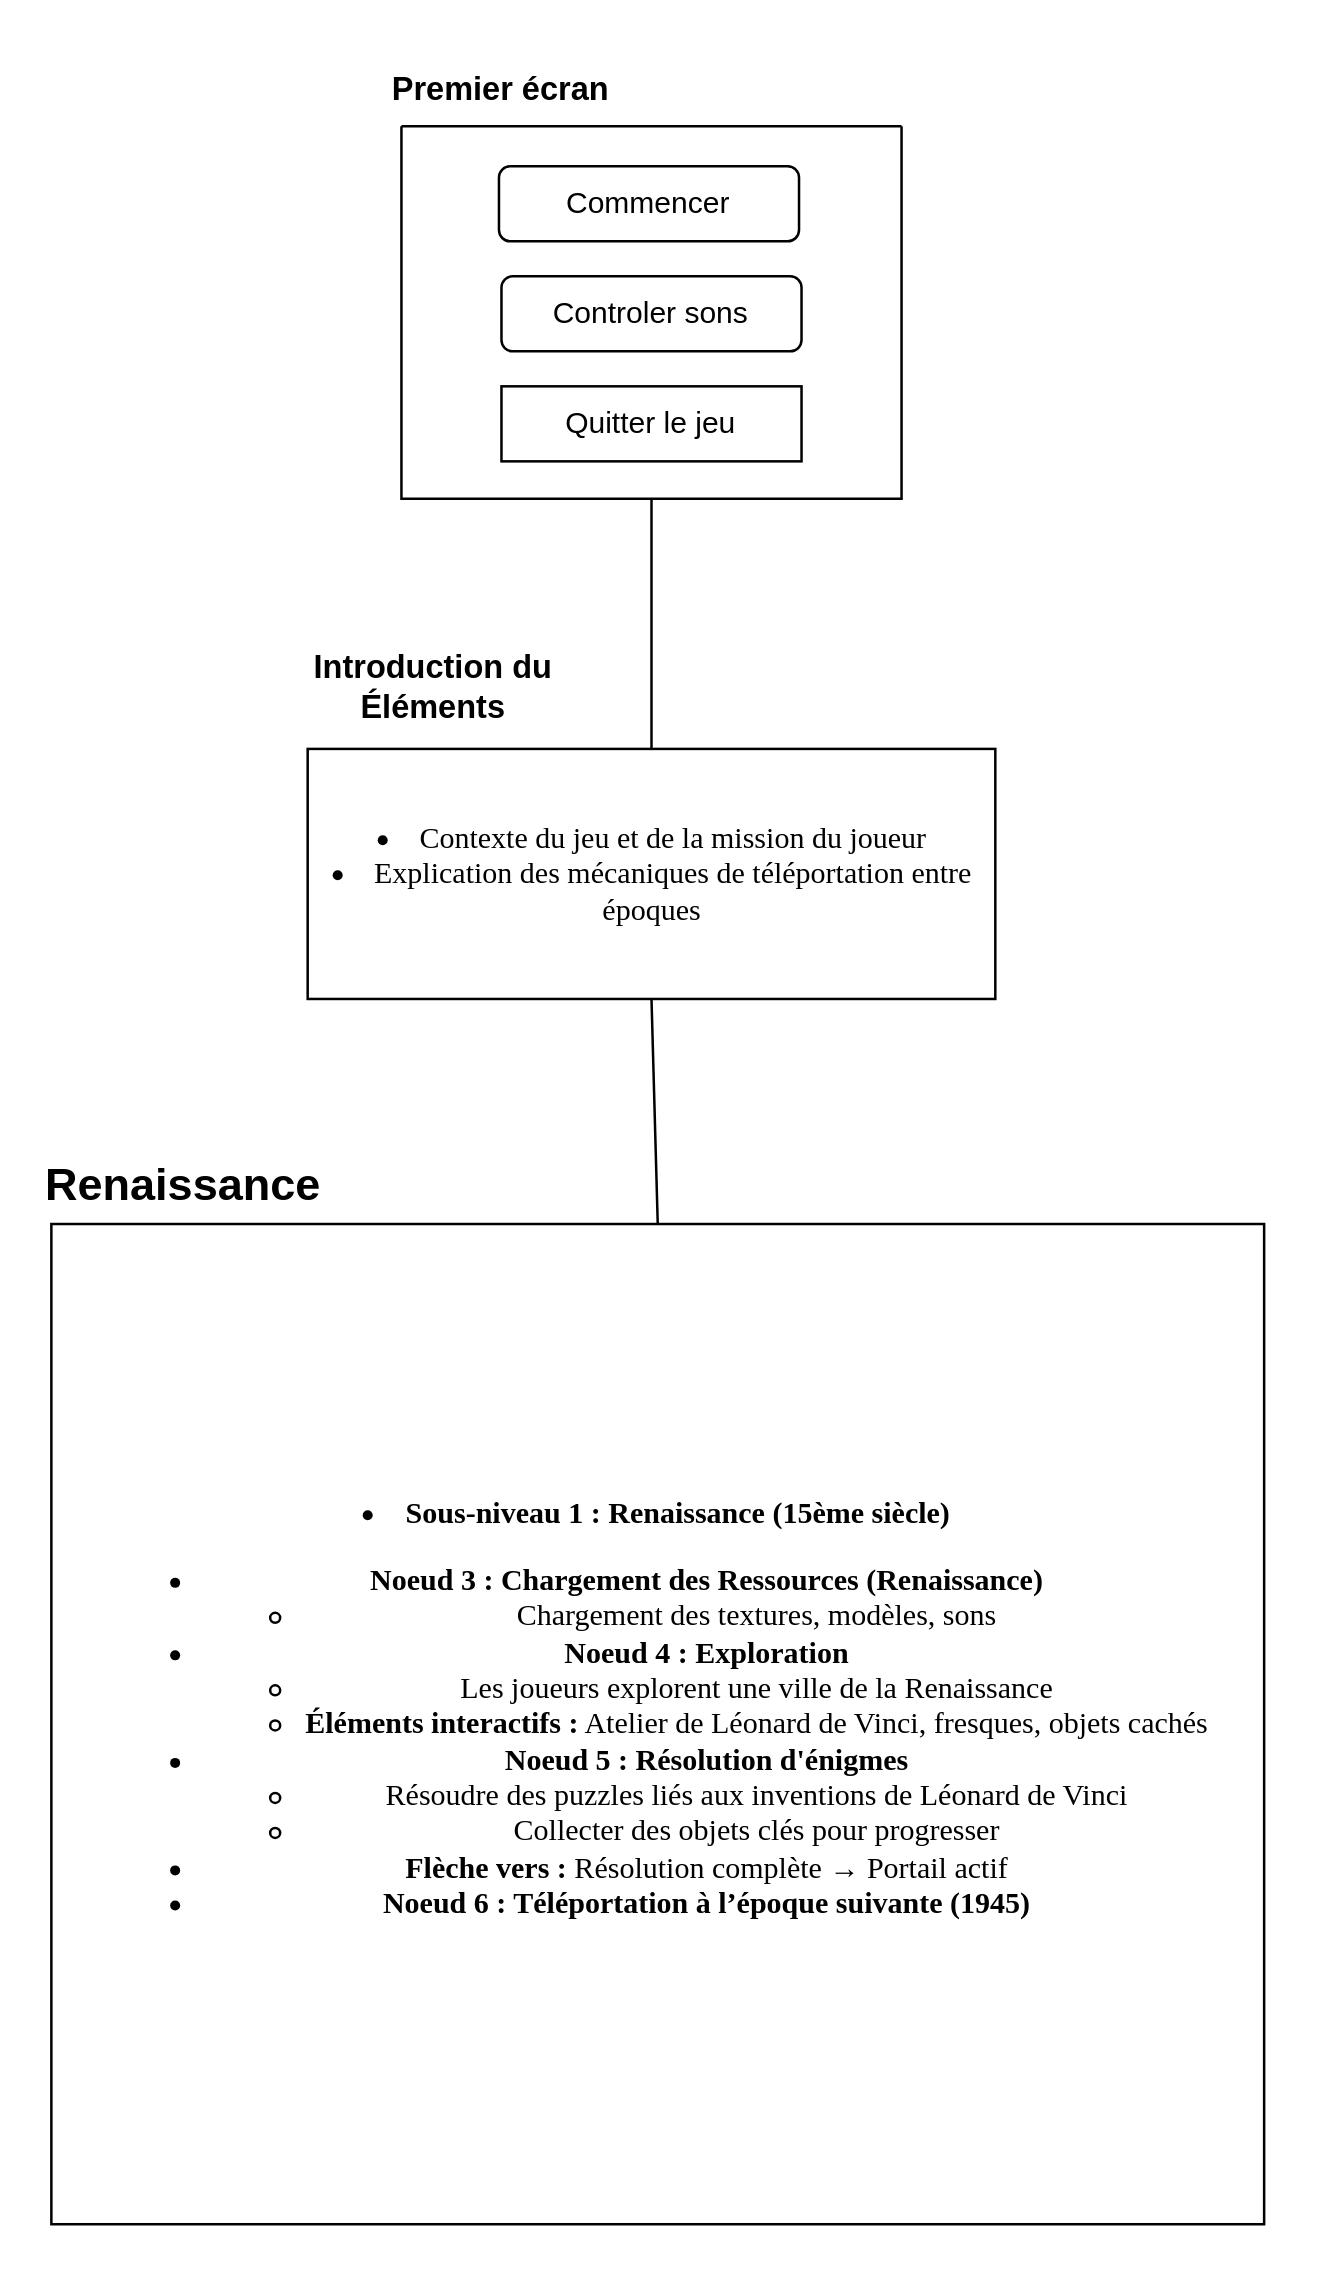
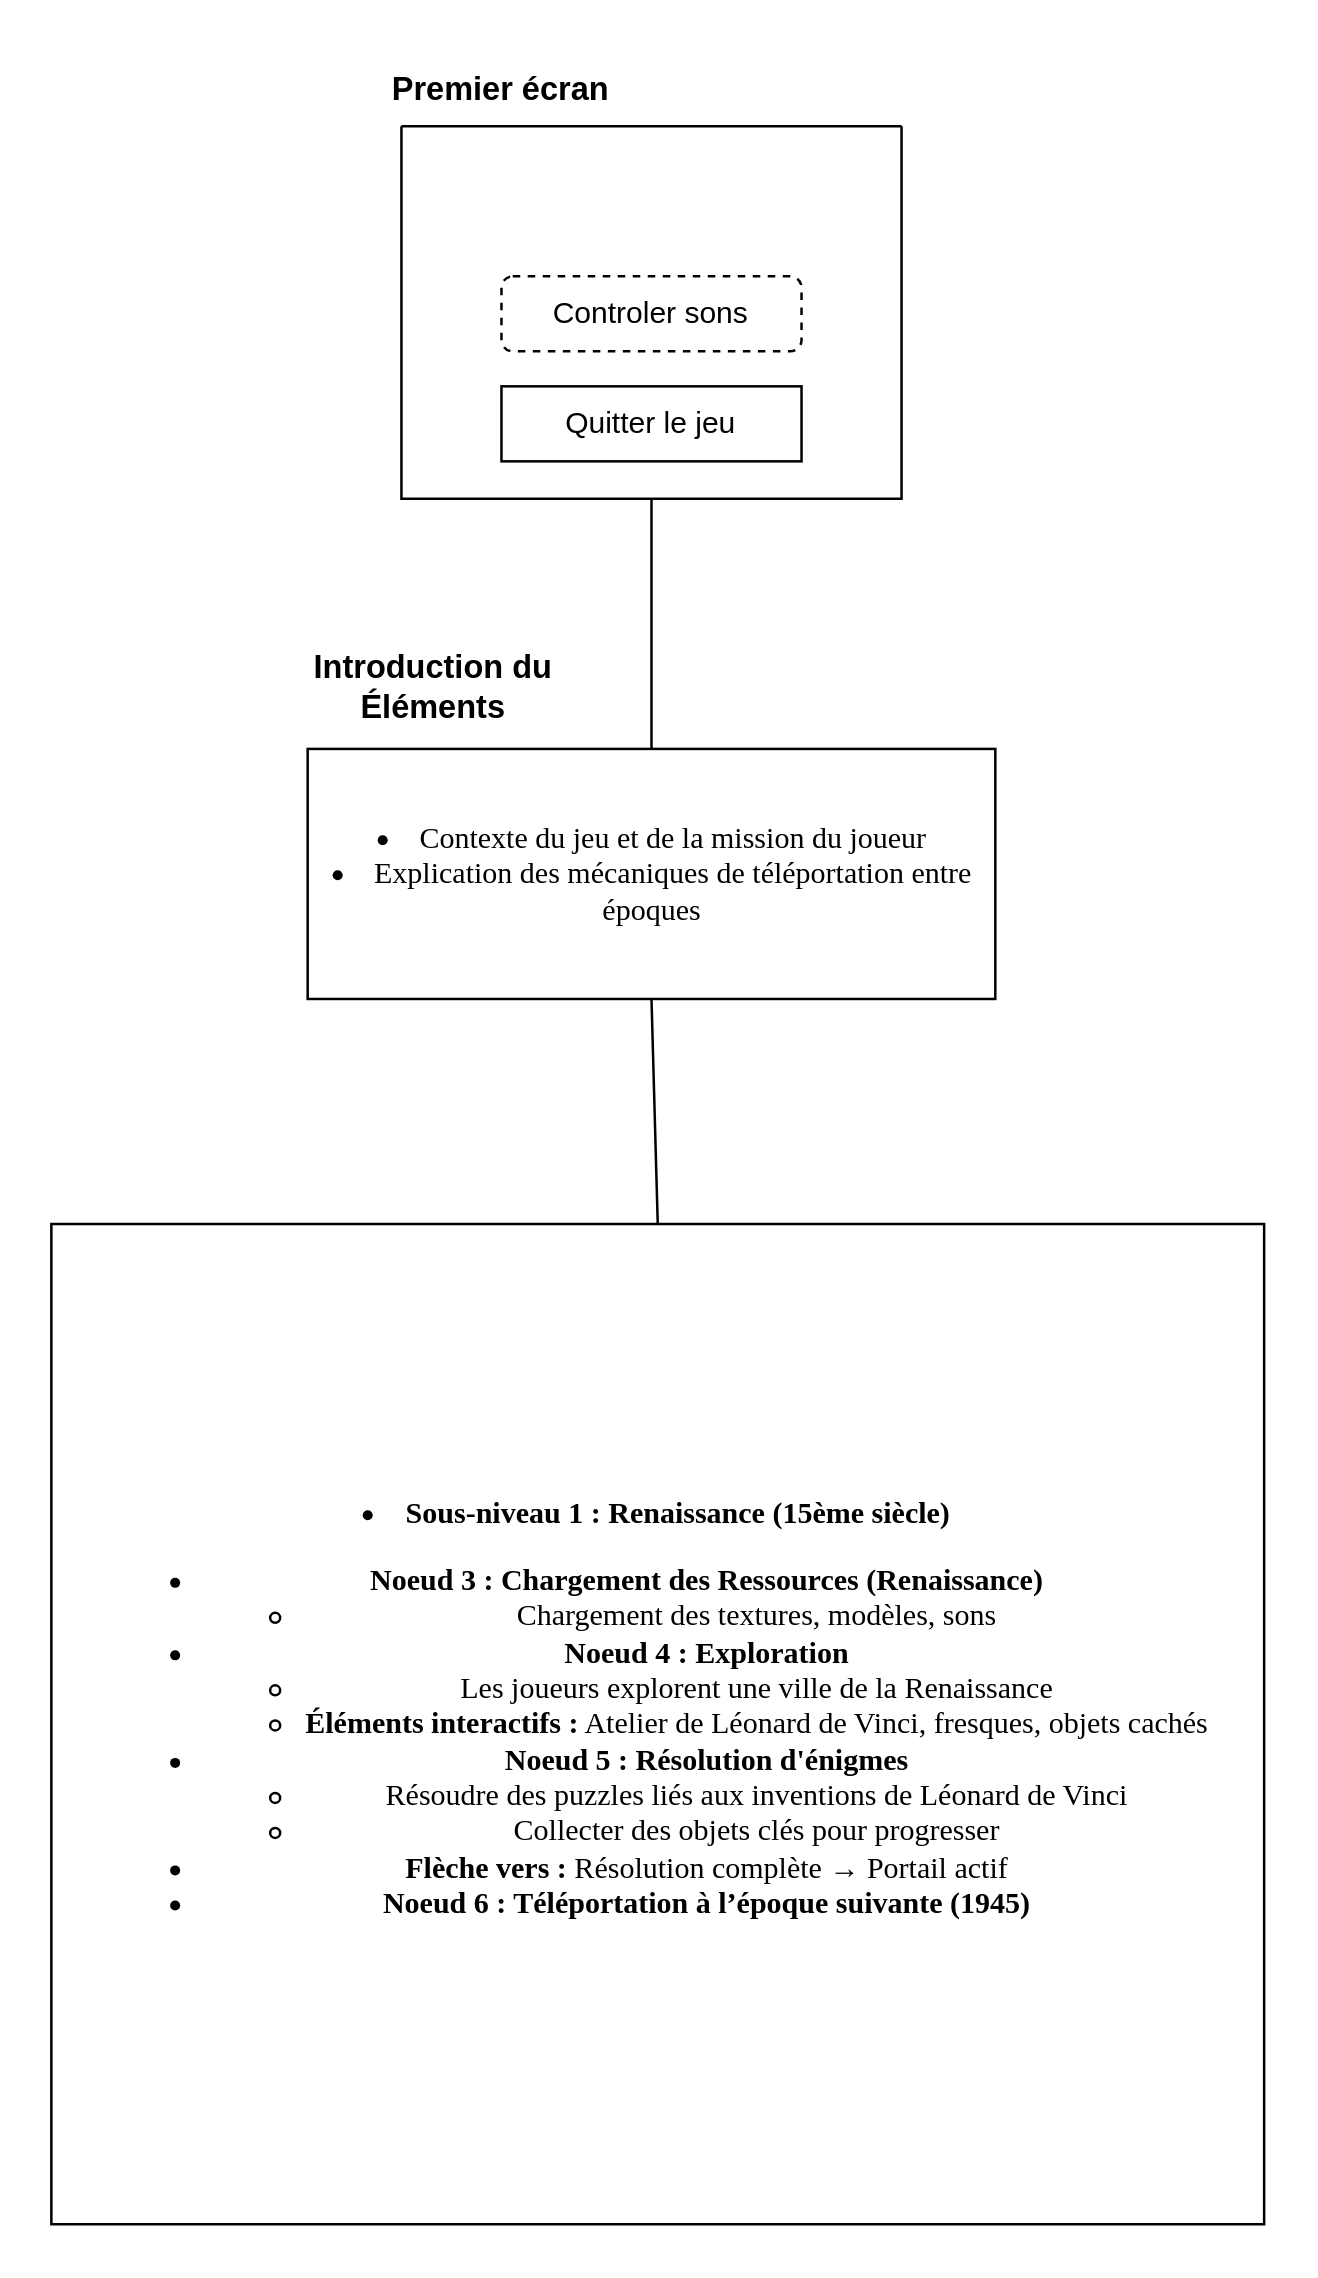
(649, 204) -> none
(651, 314) -> (651, 314)
(183, 1186) -> none
